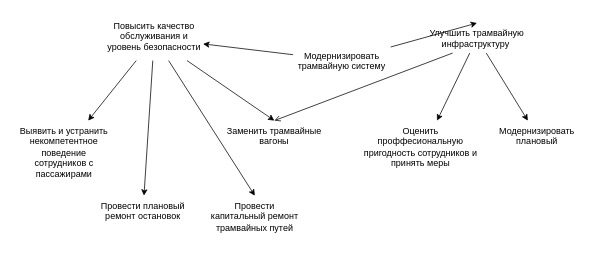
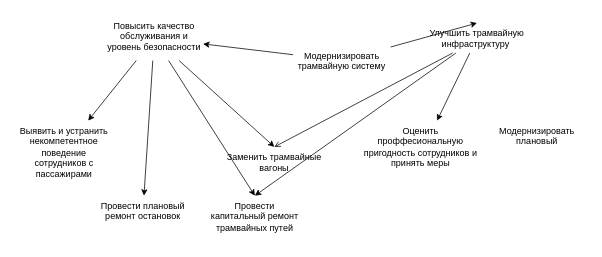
(505, 85) -> none
none -> (357, 122)
(274, 135) -> (274, 162)
